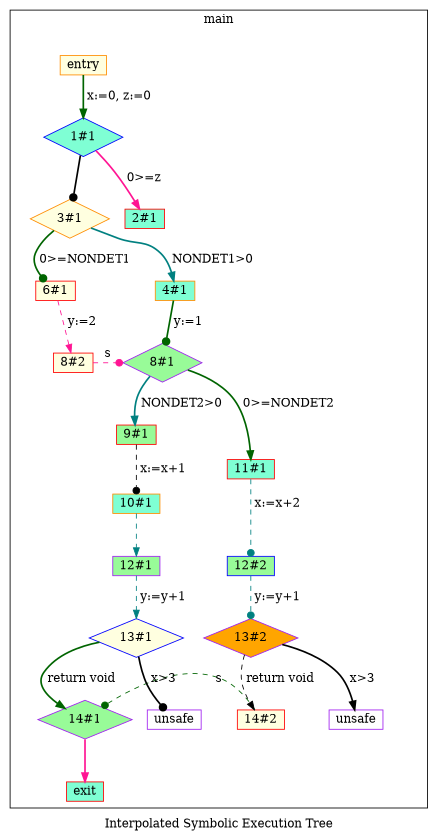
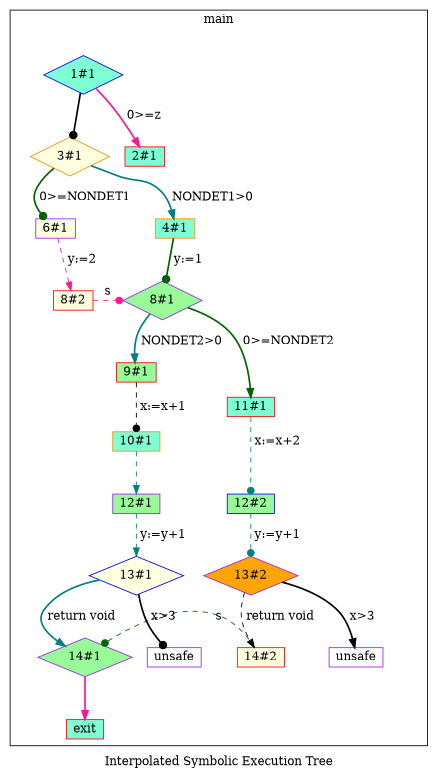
(83, 65) -> none
(56, 291) -> (56, 229)
(53, 663) -> (53, 600)
